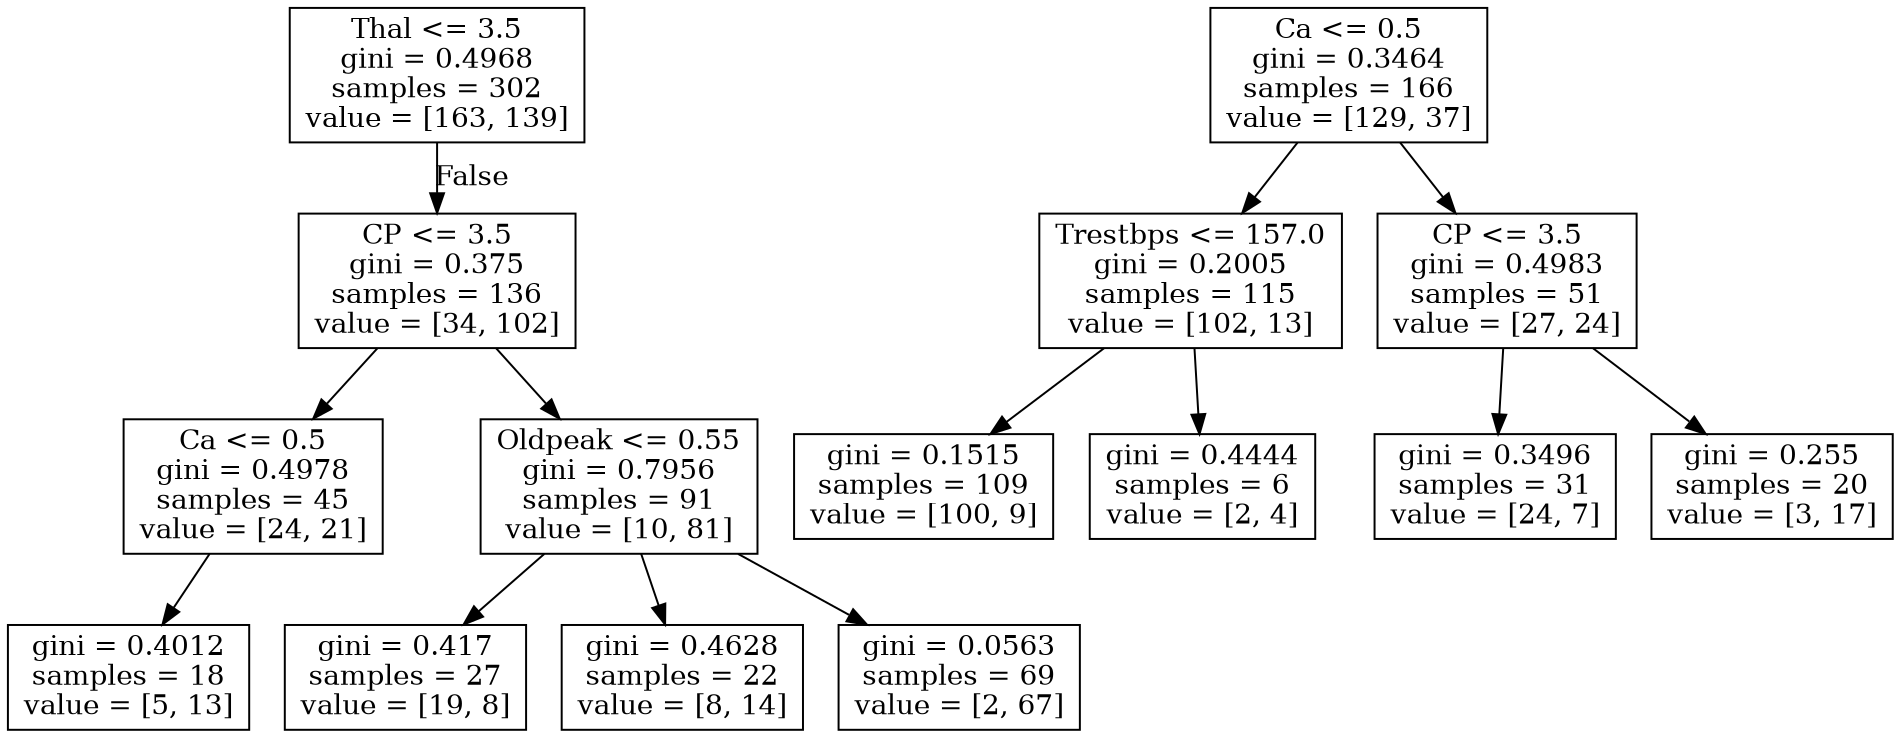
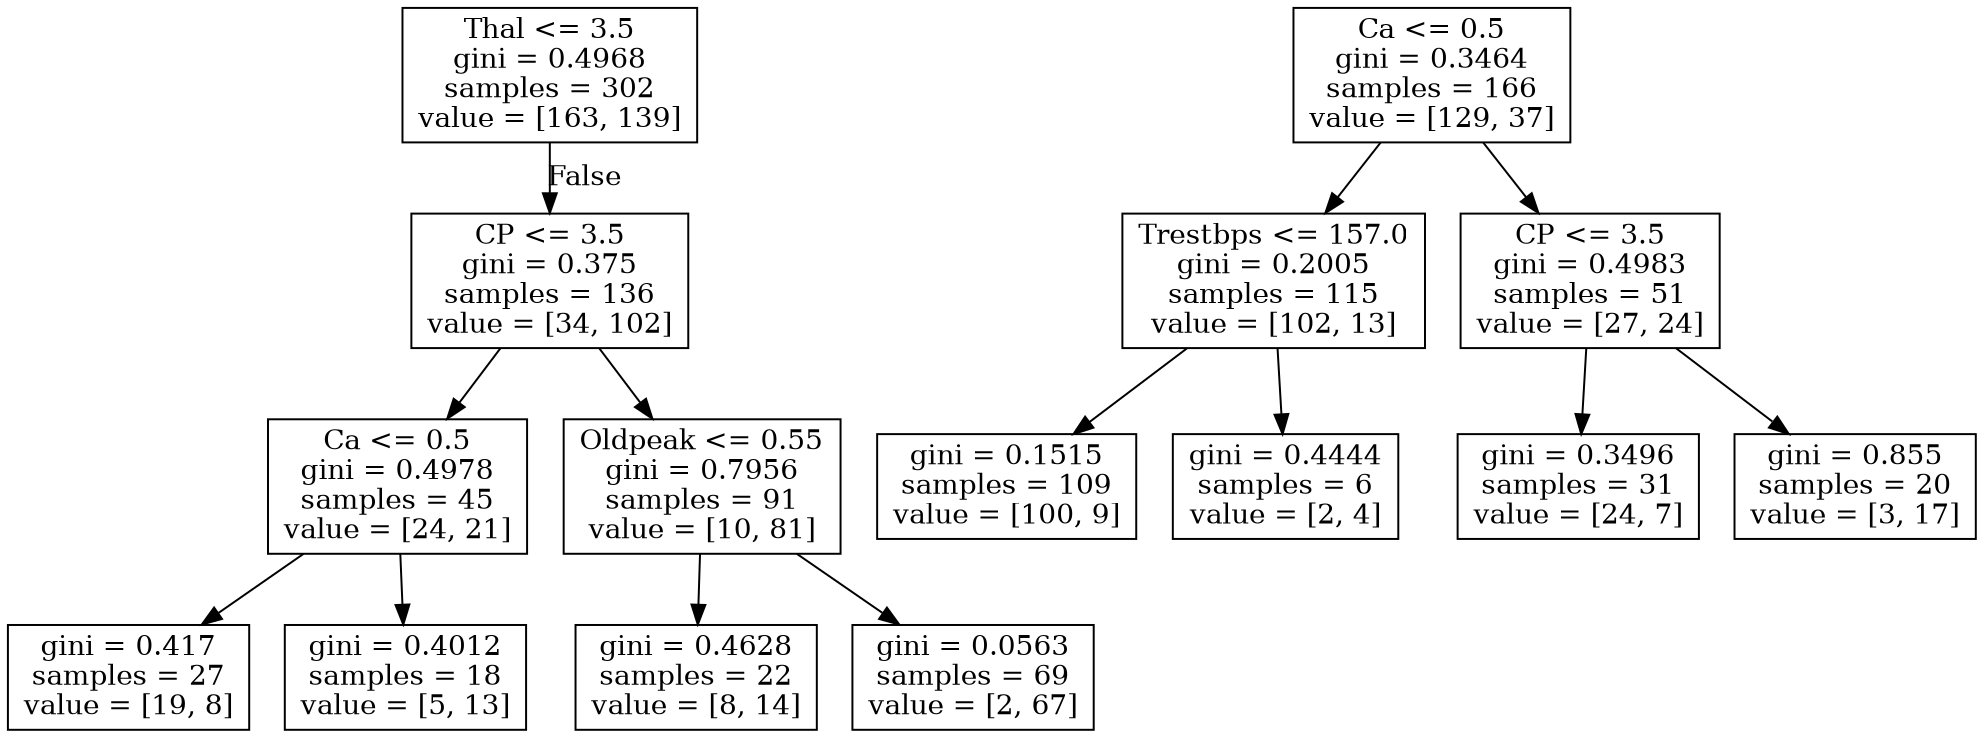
(1772, 487) -> (1855, 487)
(512, 583) -> (261, 583)
